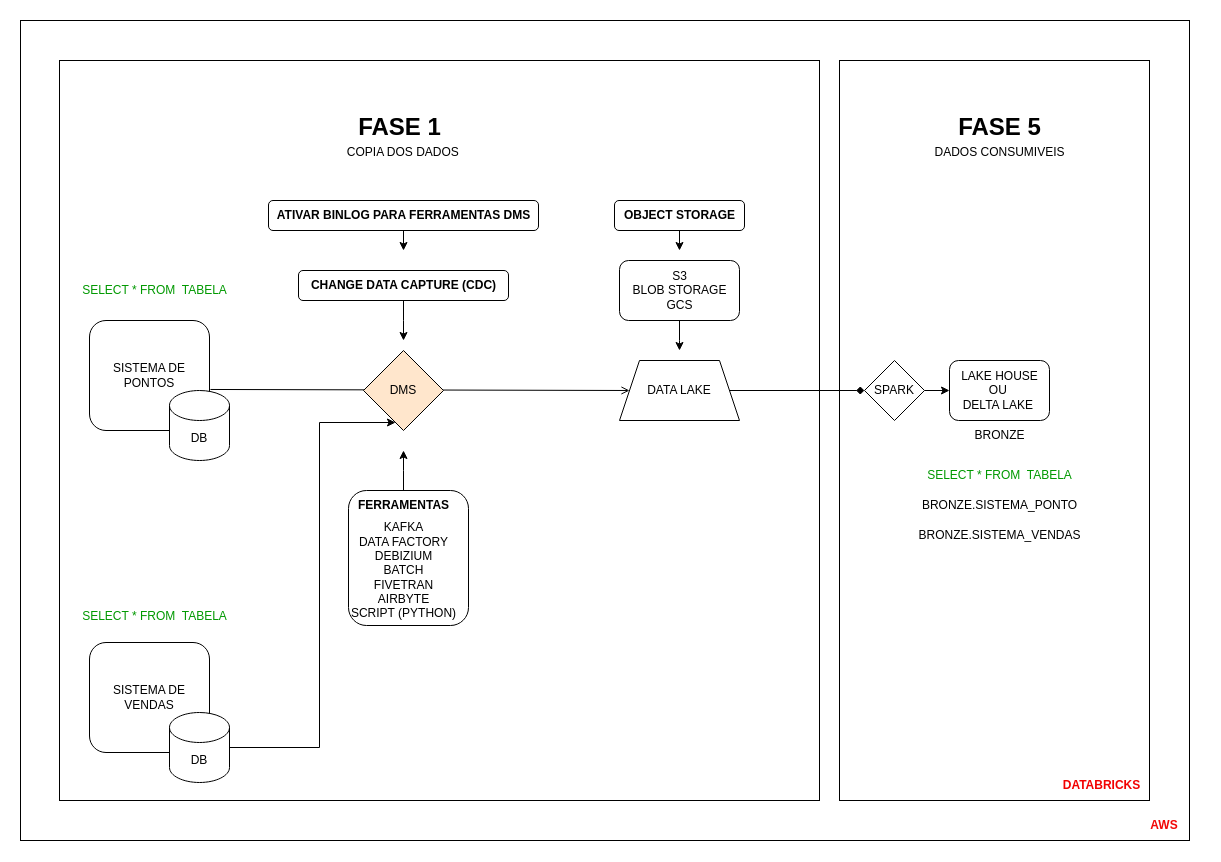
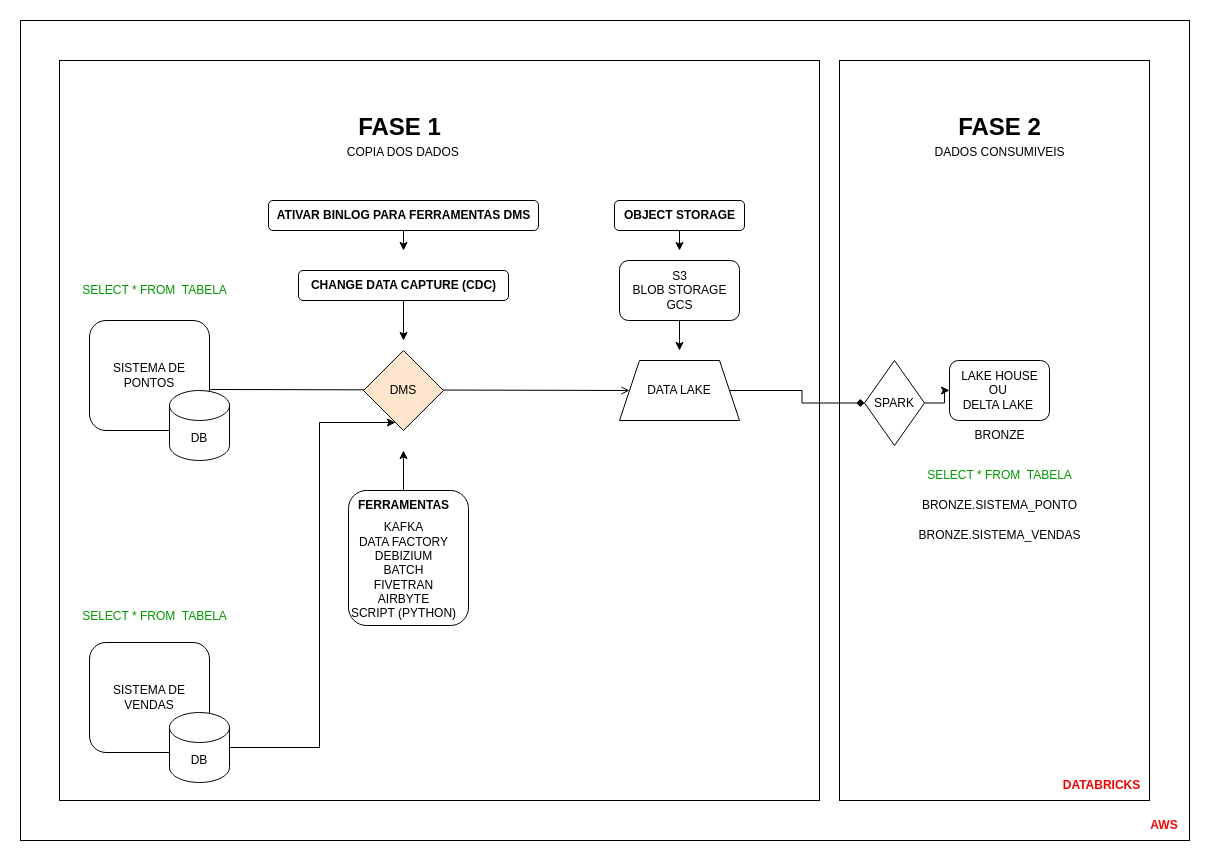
(1000, 128) -> (1000, 128)
(895, 391) -> (895, 403)
